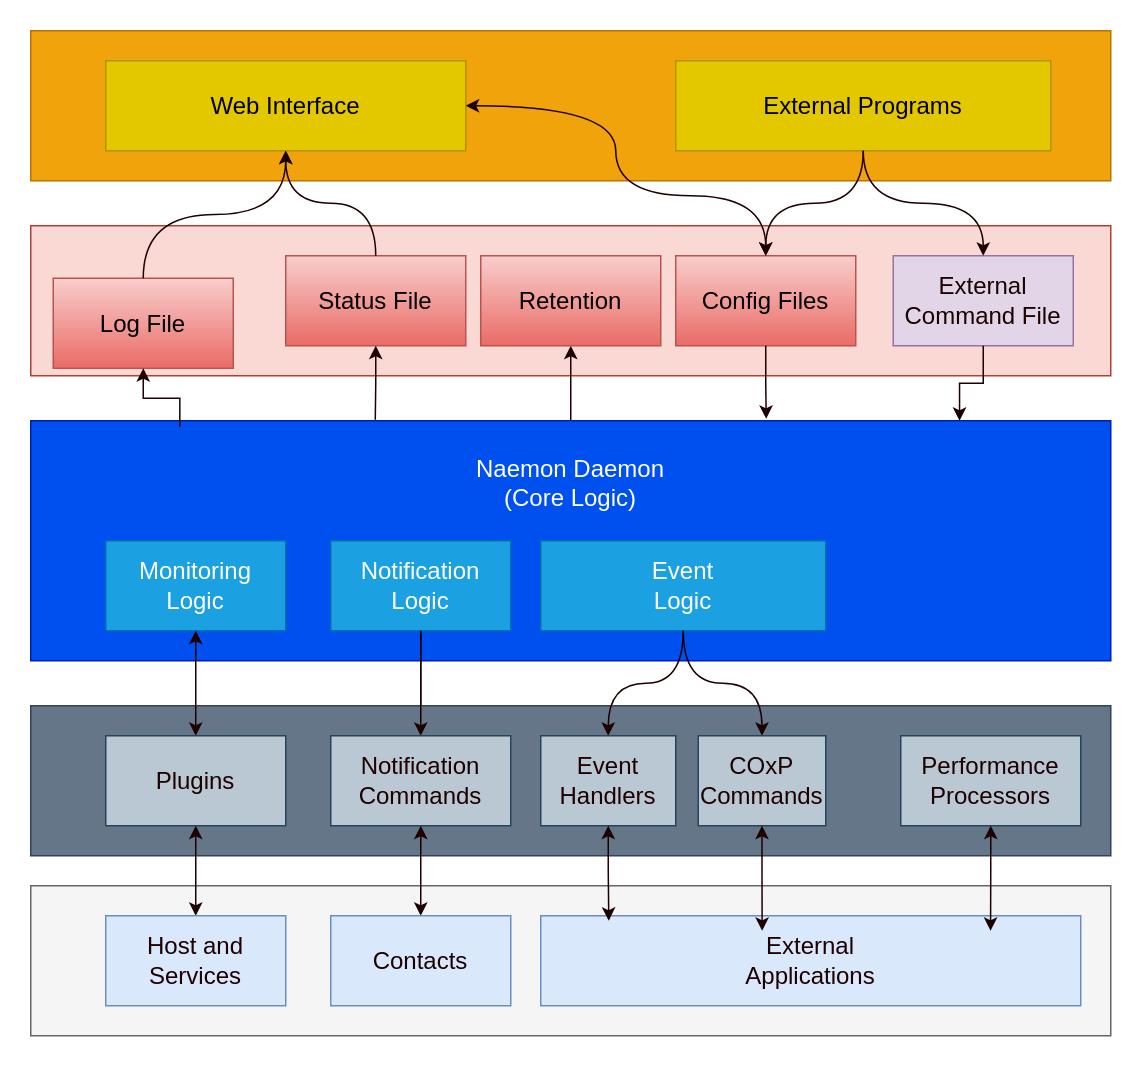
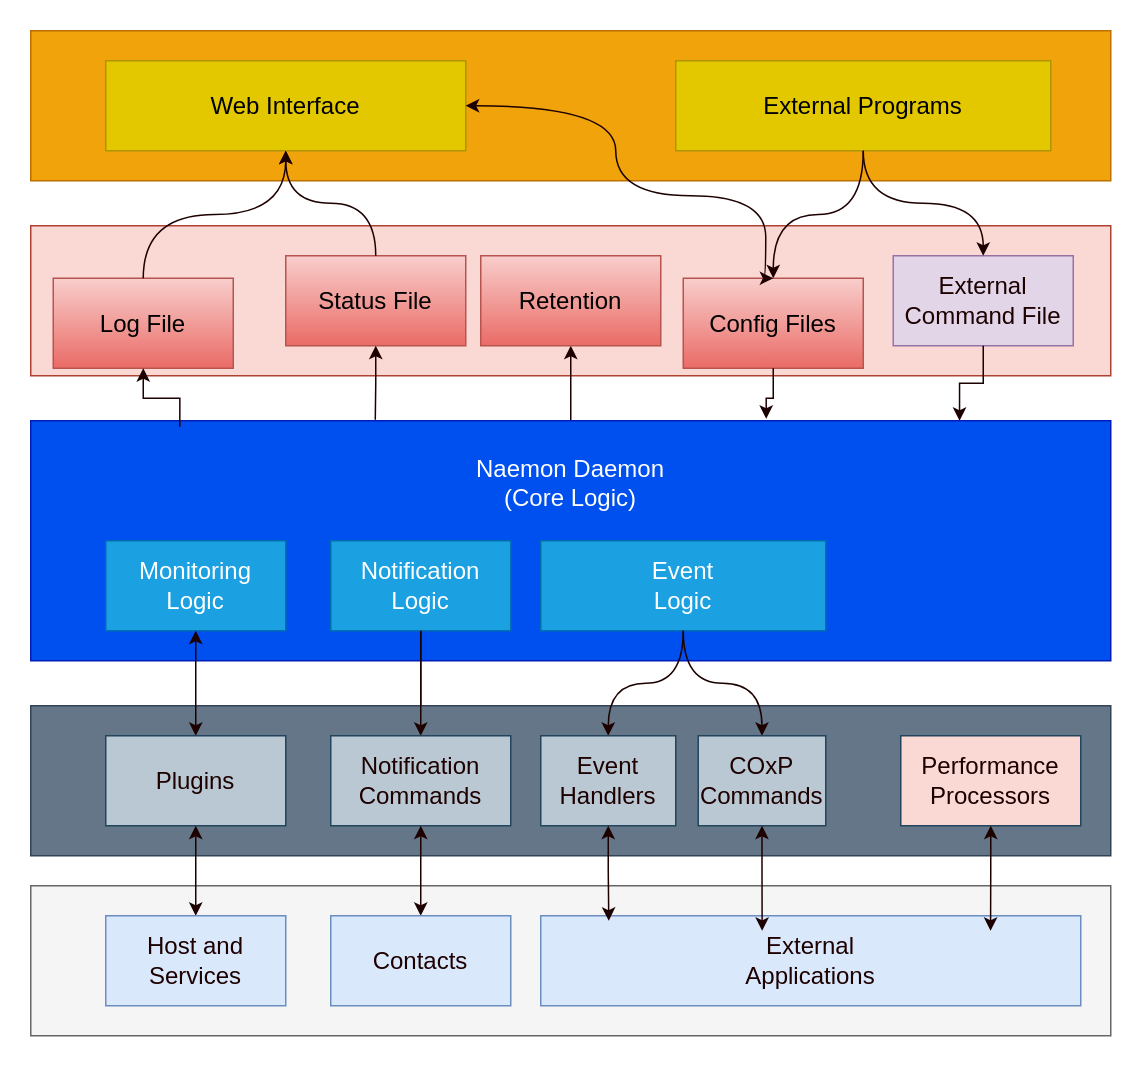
(766, 301) -> (773, 323)
(991, 781) -> (991, 781)
